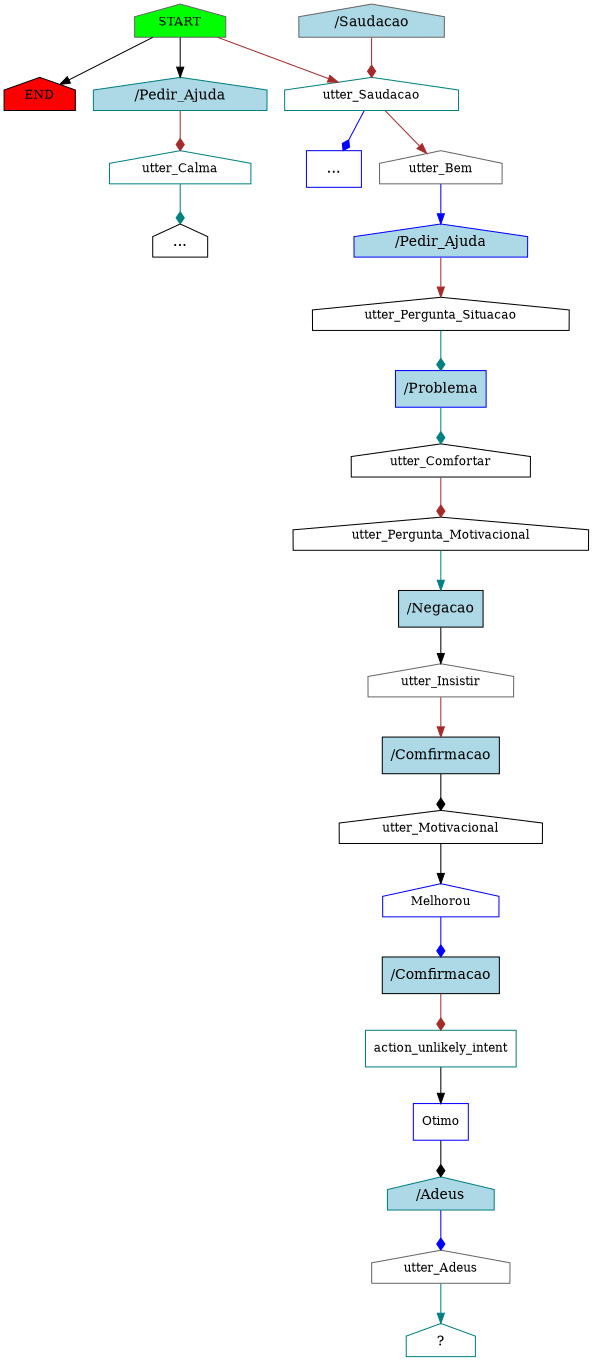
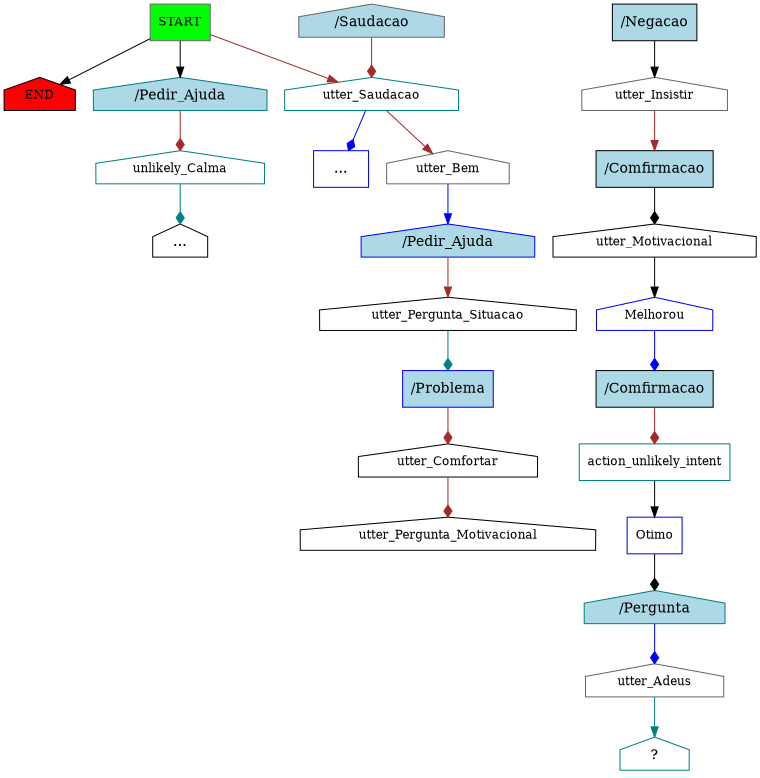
(180, 22) -> (180, 22)
(180, 169) -> (180, 169)
(441, 420) -> (448, 420)
(441, 565) -> none
(441, 1195) -> (655, 609)
